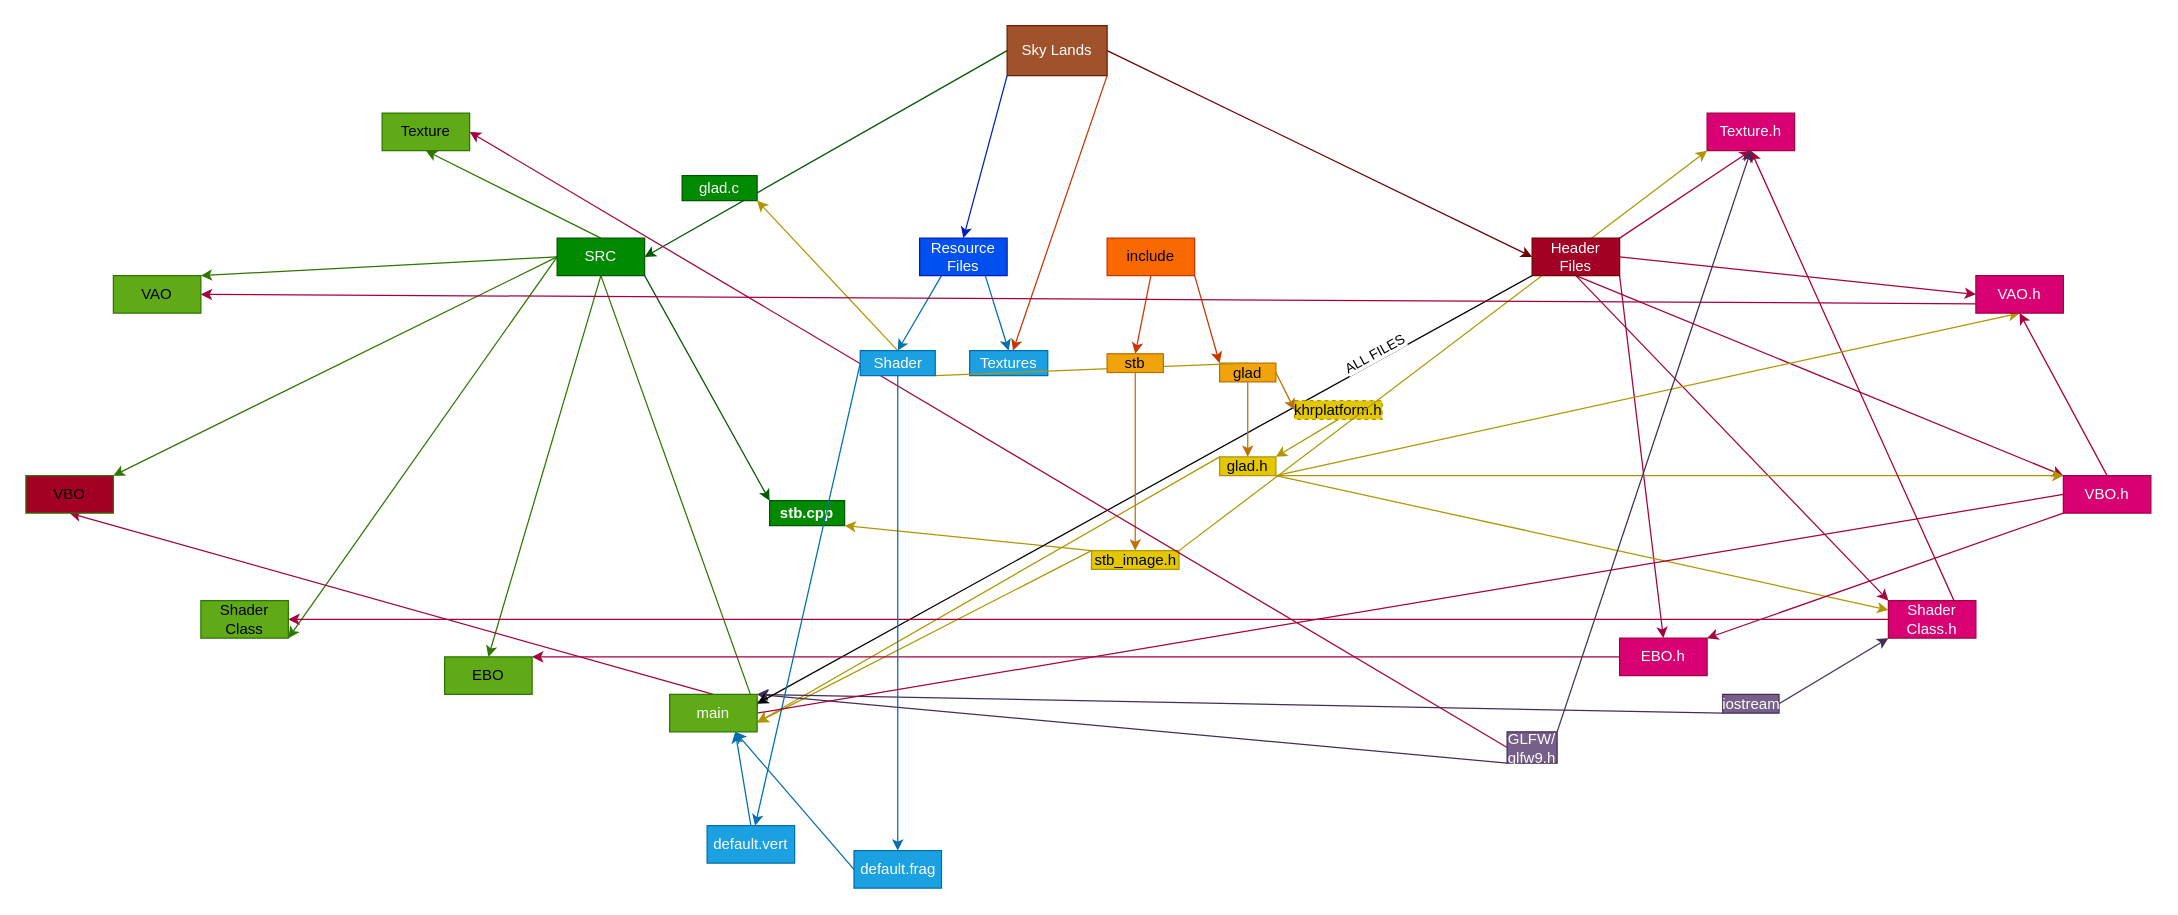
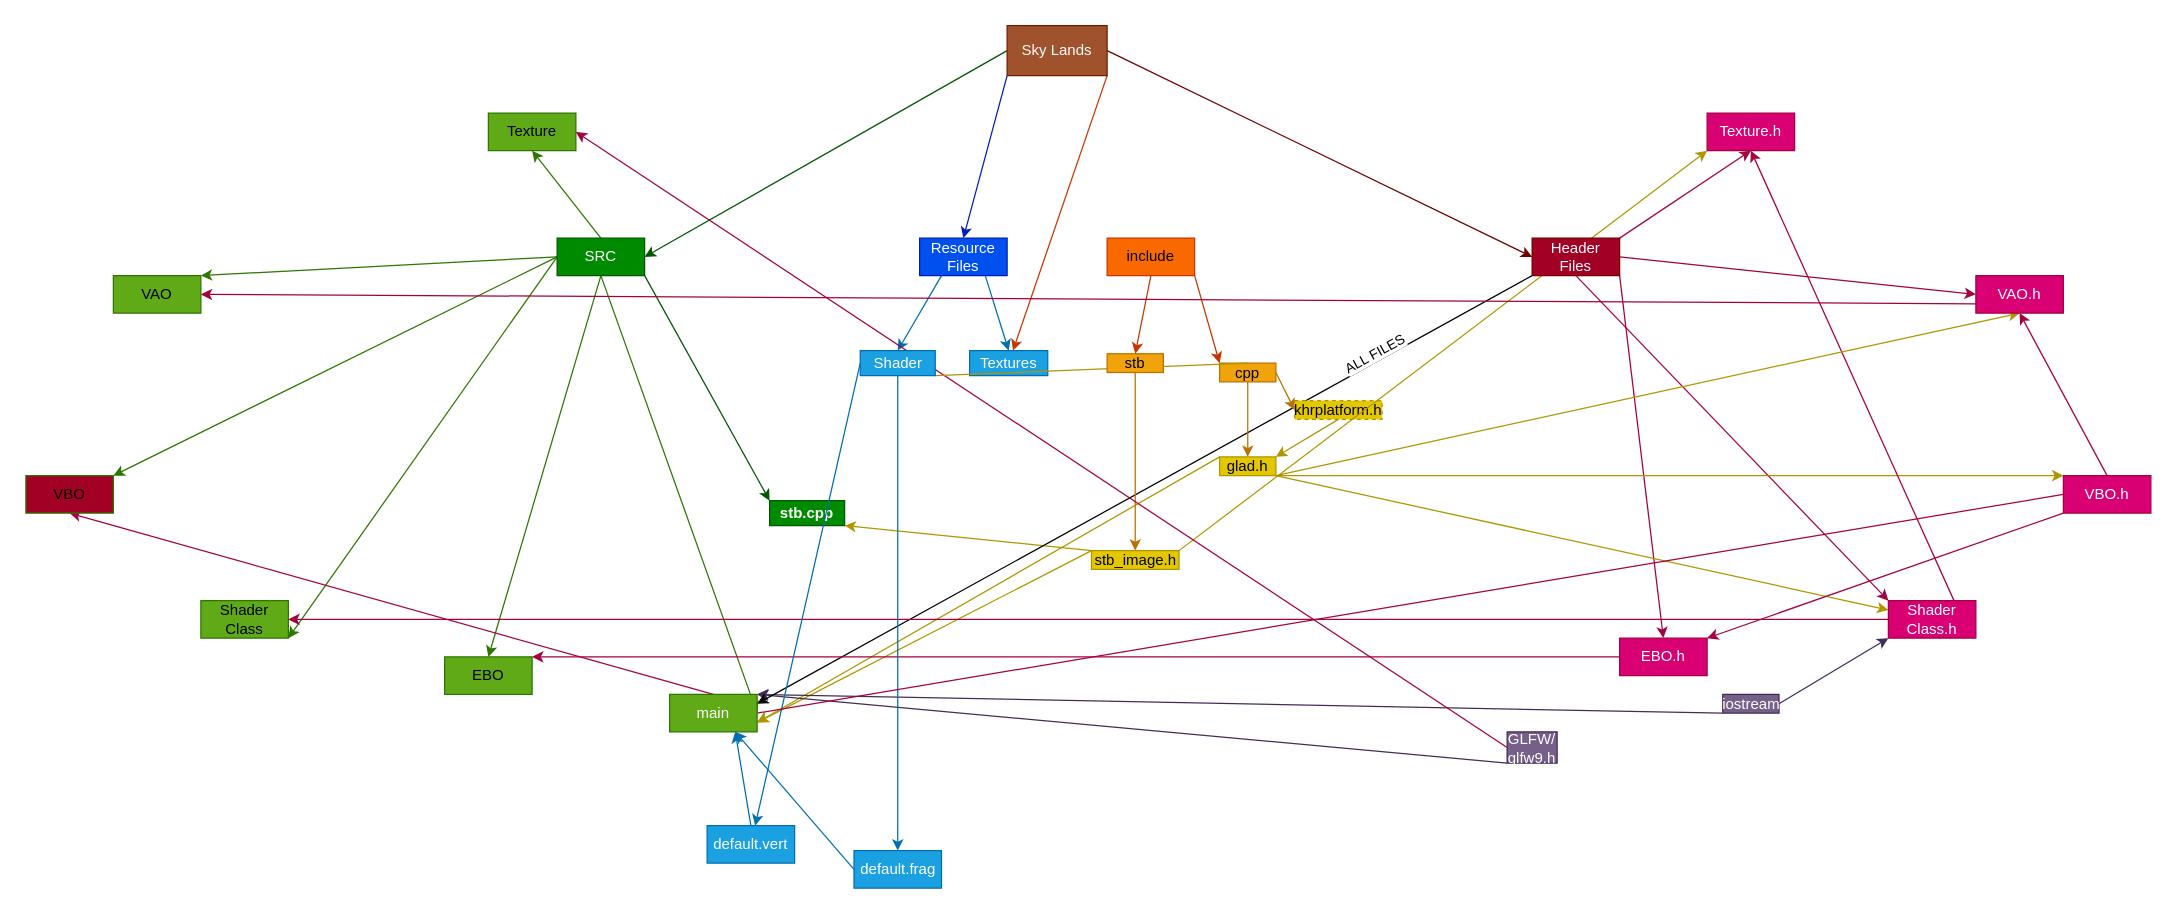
(426, 132) -> (532, 132)
(719, 188) -> none
(819, 267) -> none
(1696, 314) -> none
(1248, 373) -> (1248, 373)
(1848, 387) -> none
